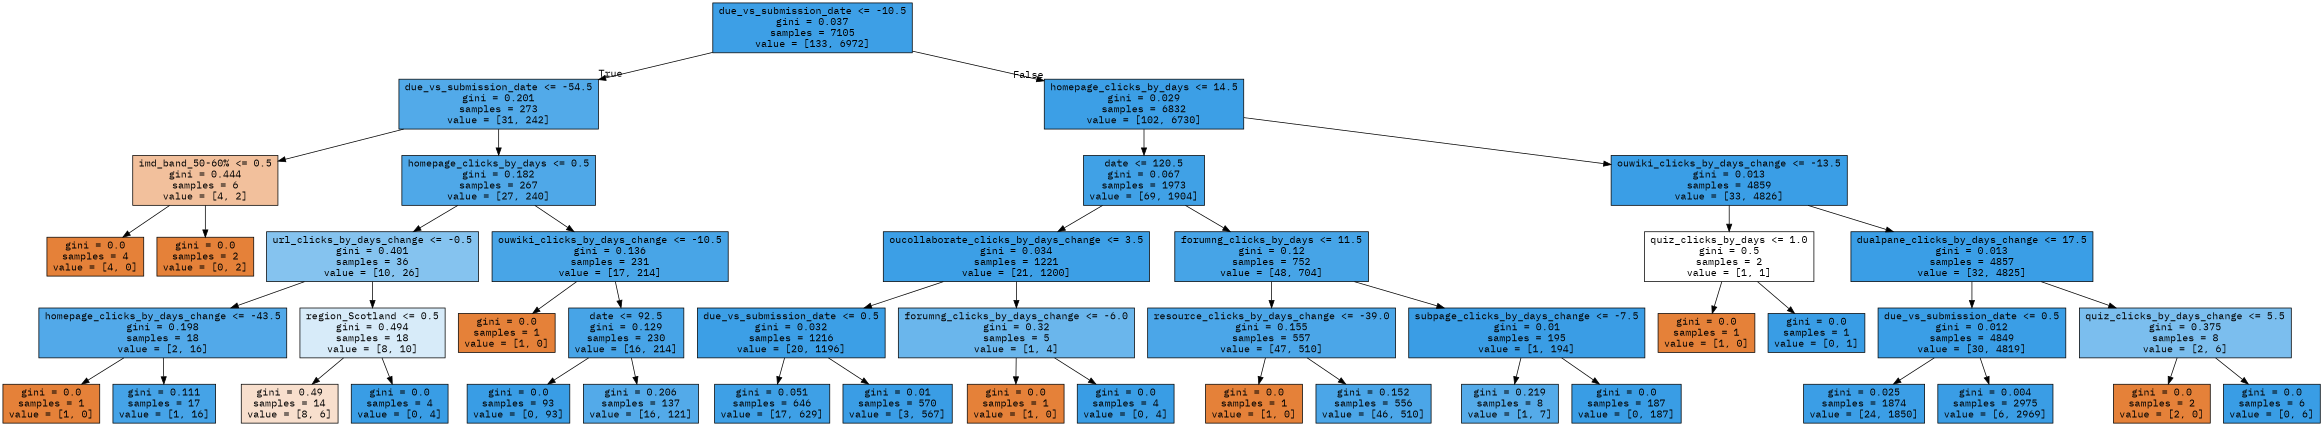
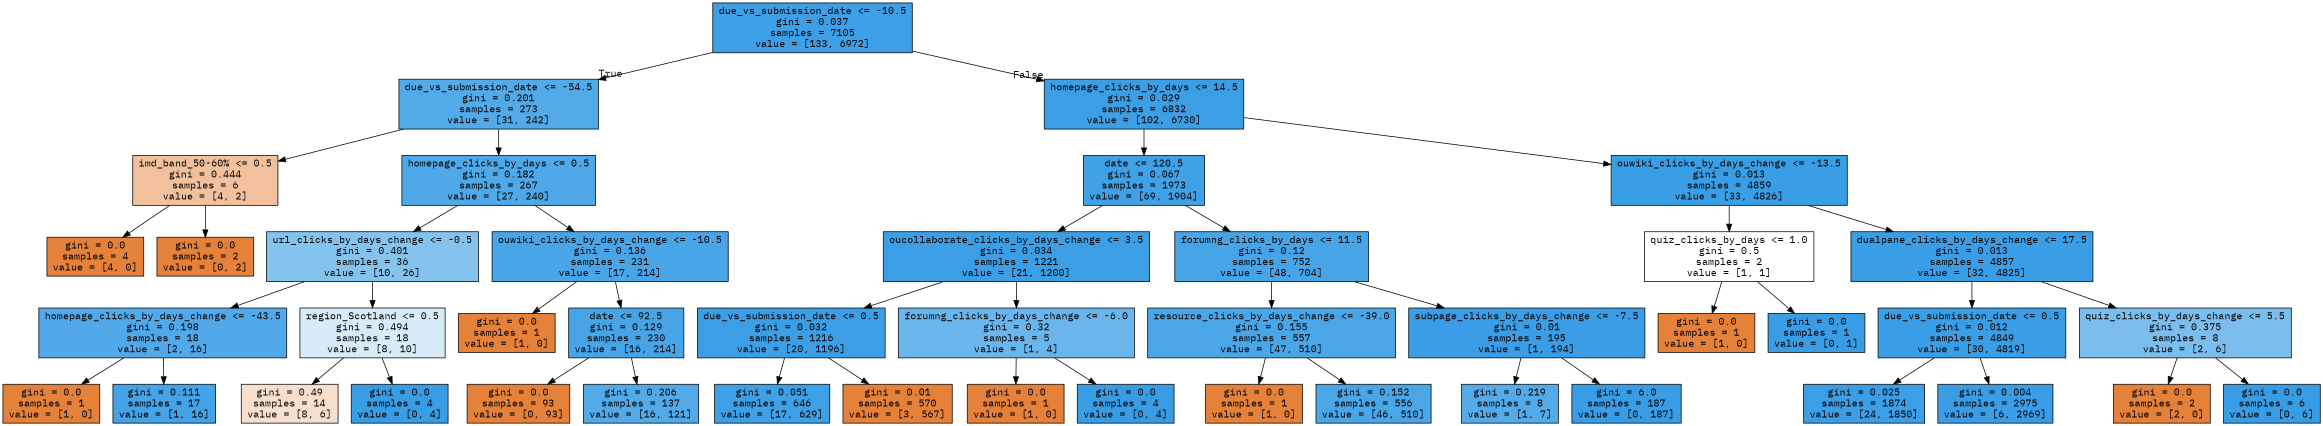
(518, 404) -> (518, 404)
(898, 404) -> (898, 404)
(1627, 404) -> (1627, 404)
